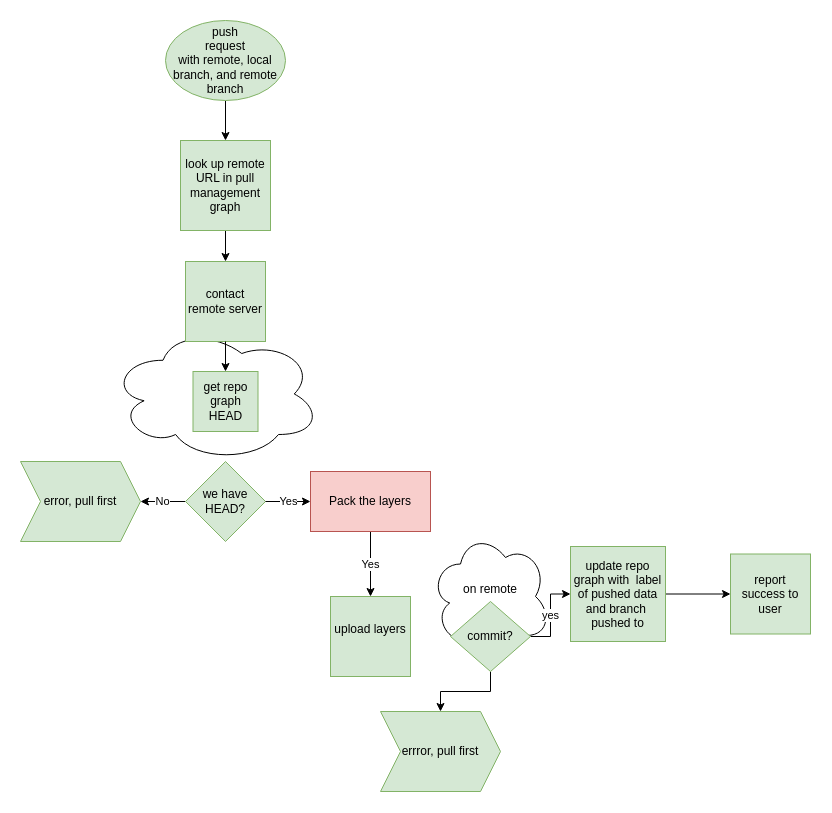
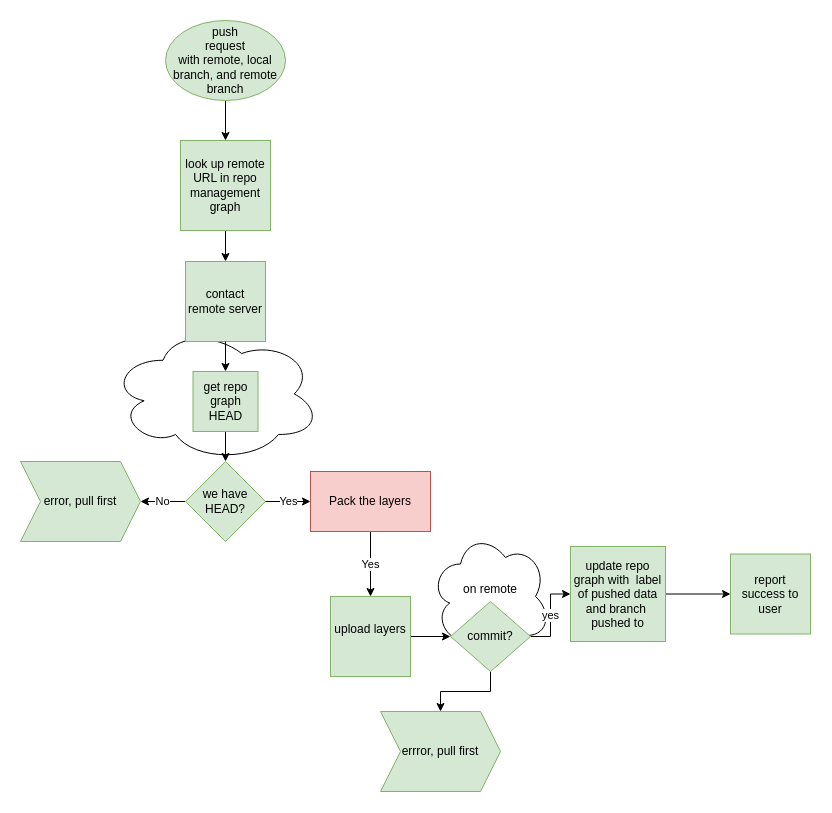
(226, 186) -> (226, 186)
none -> (226, 451)
none -> (427, 637)
